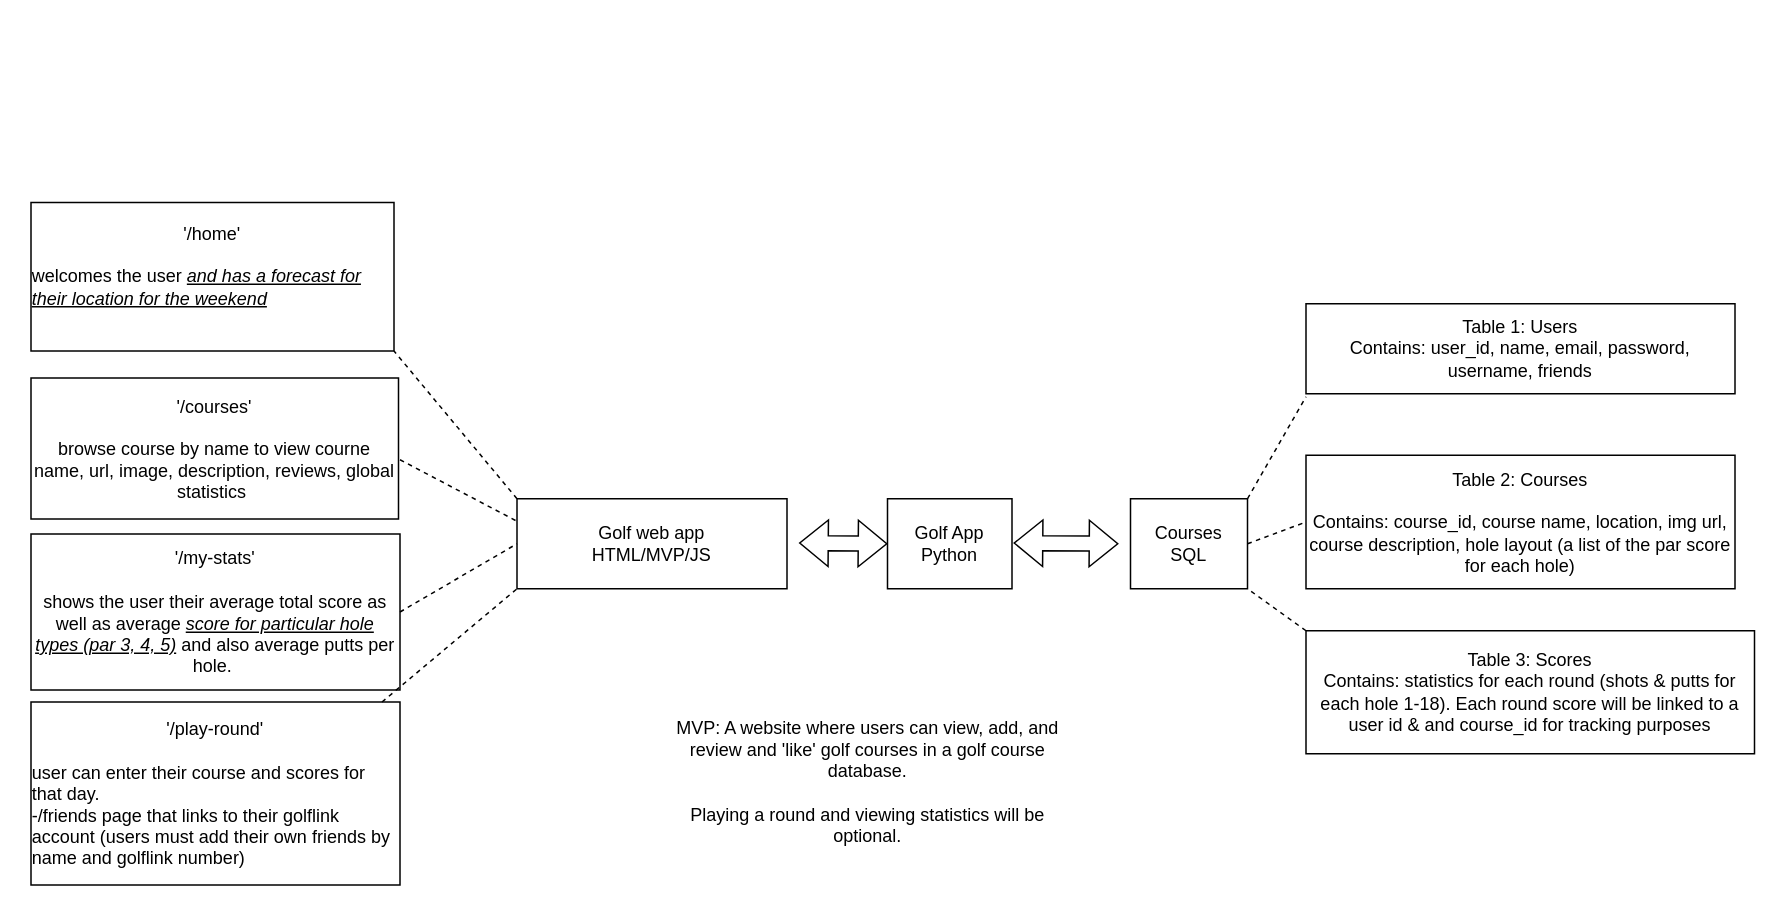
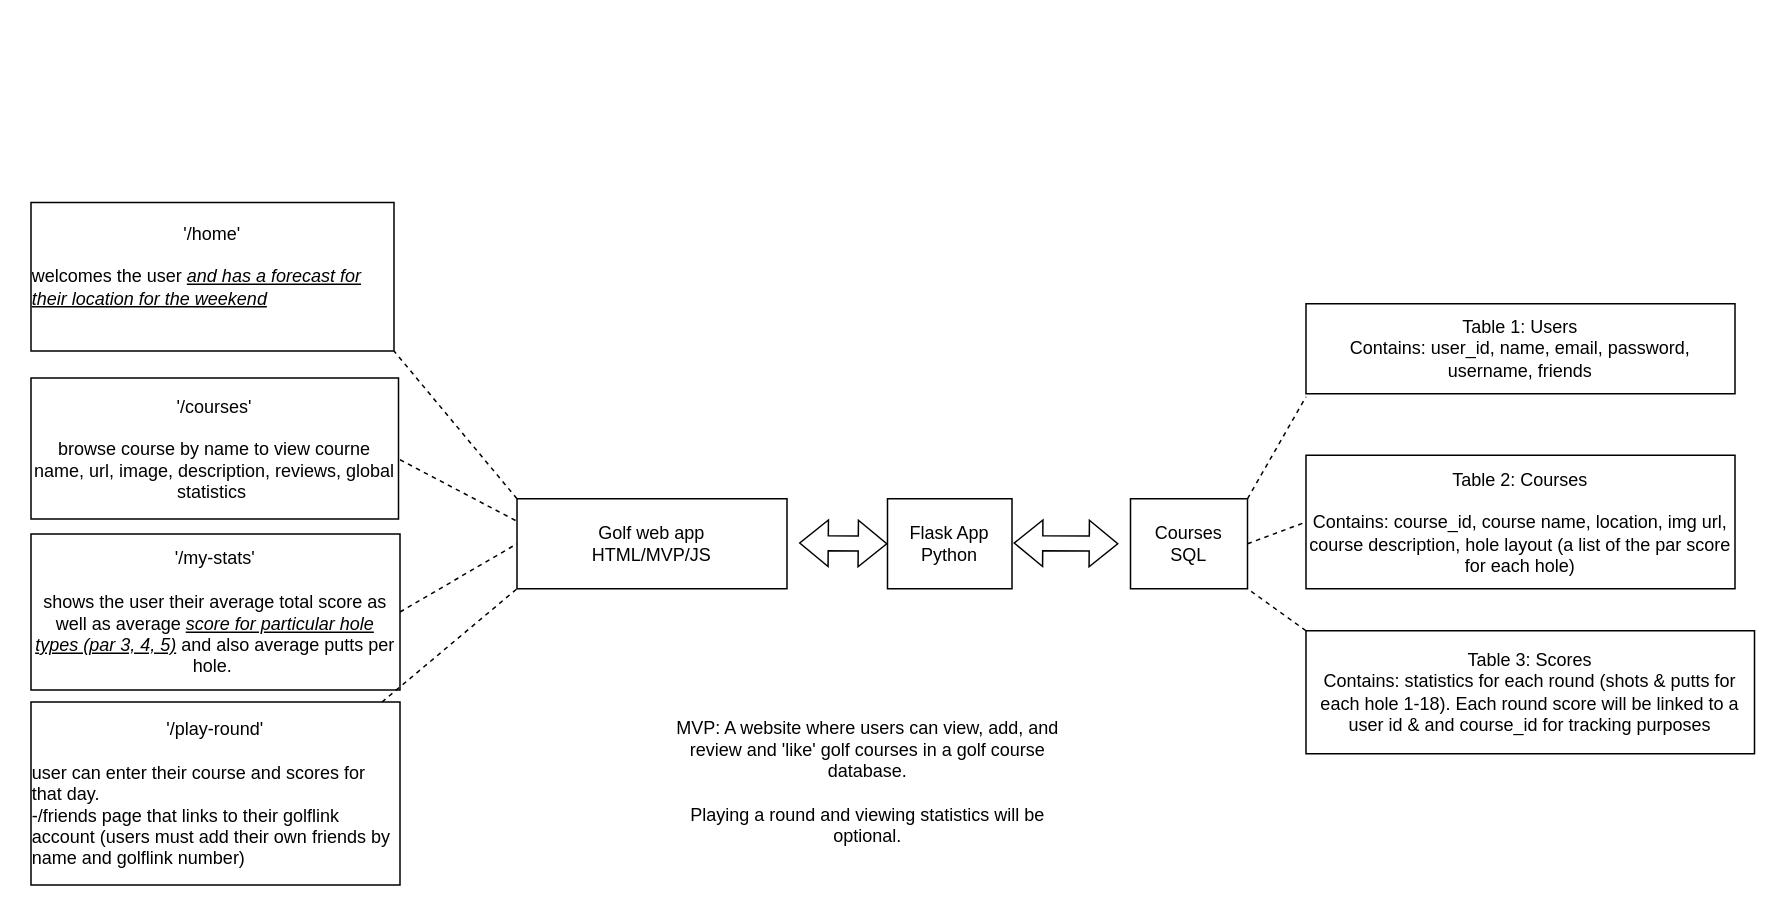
(950, 544) -> (950, 544)
